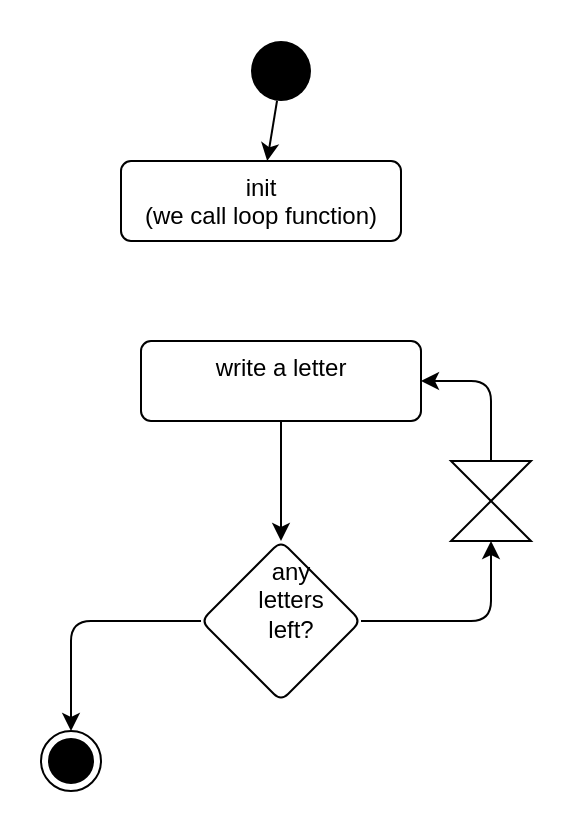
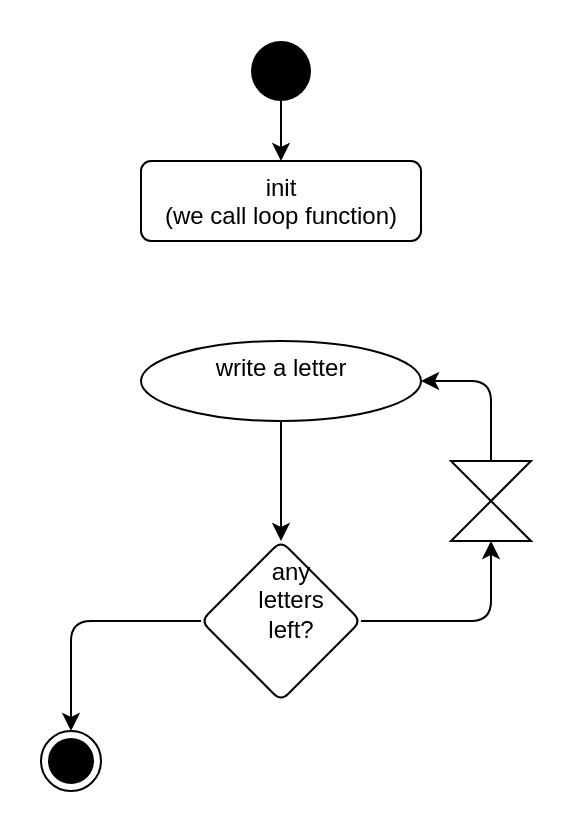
(261, 201) -> (281, 201)
(281, 381) -> (281, 381)
